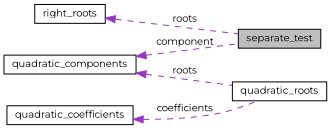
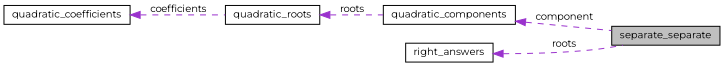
(70, 14) -> (449, 53)
(280, 39) -> (666, 36)
(189, 80) -> (357, 15)
